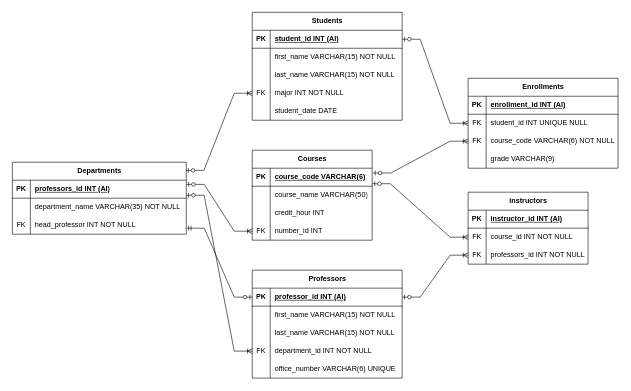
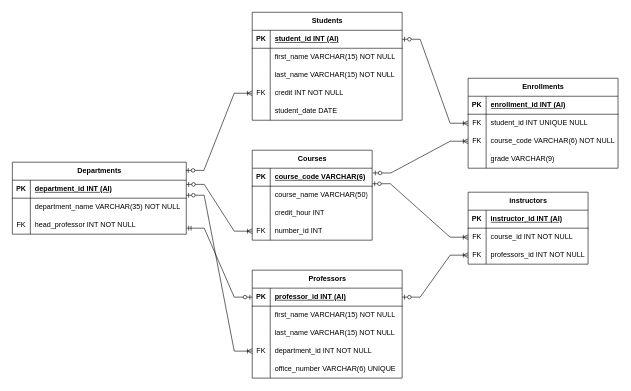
(309, 93) -> (310, 93)
(77, 189) -> (77, 189)
